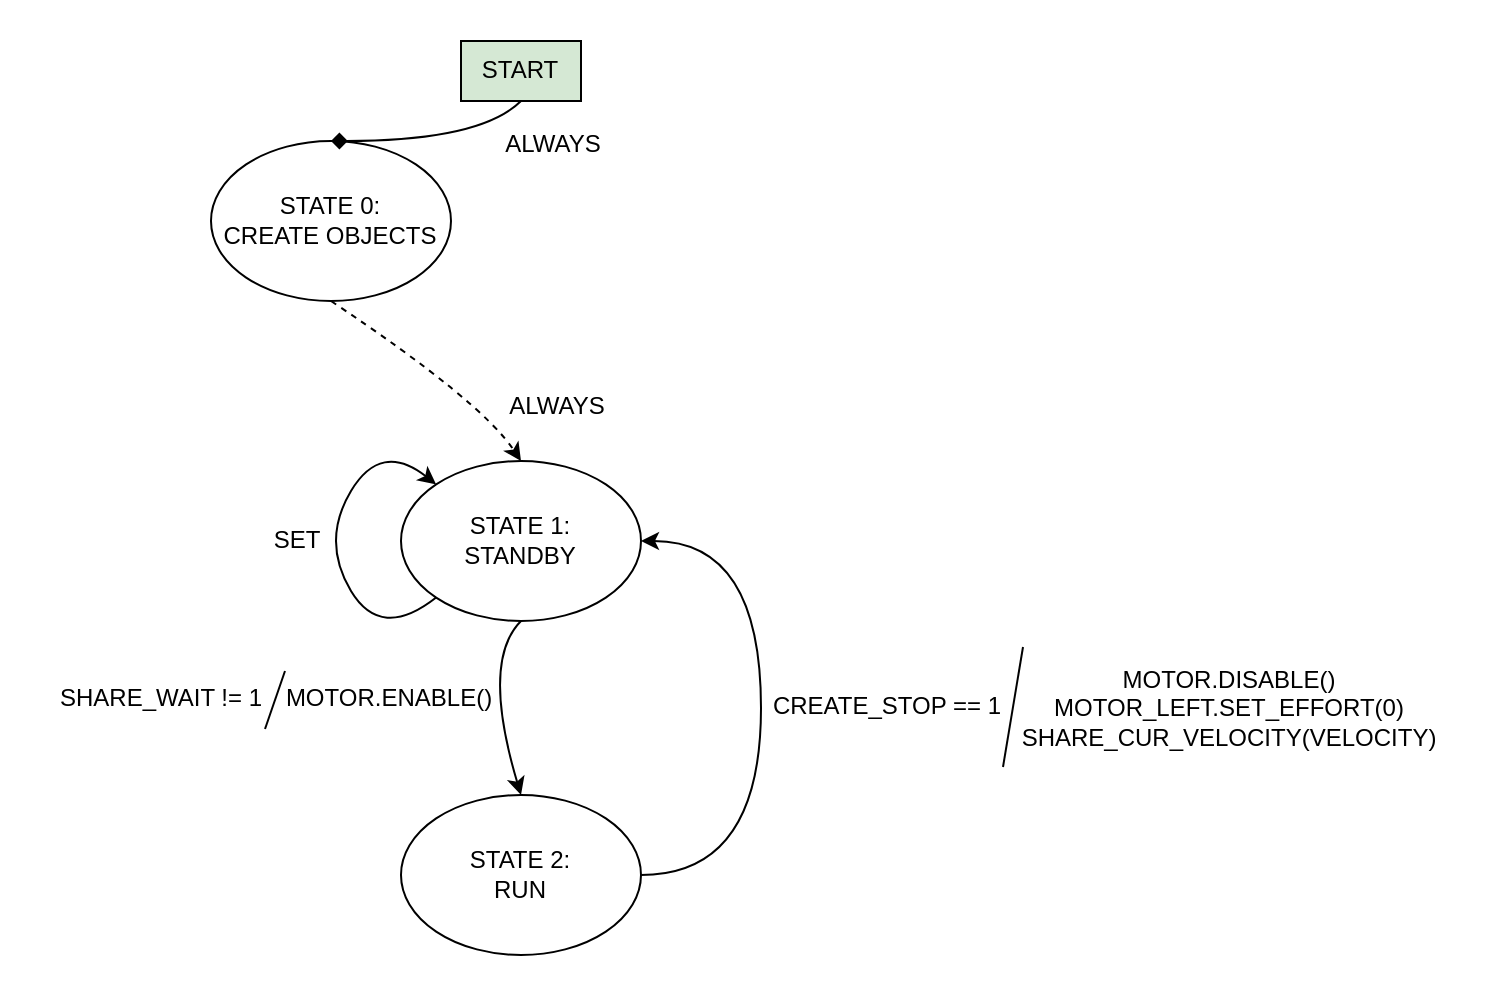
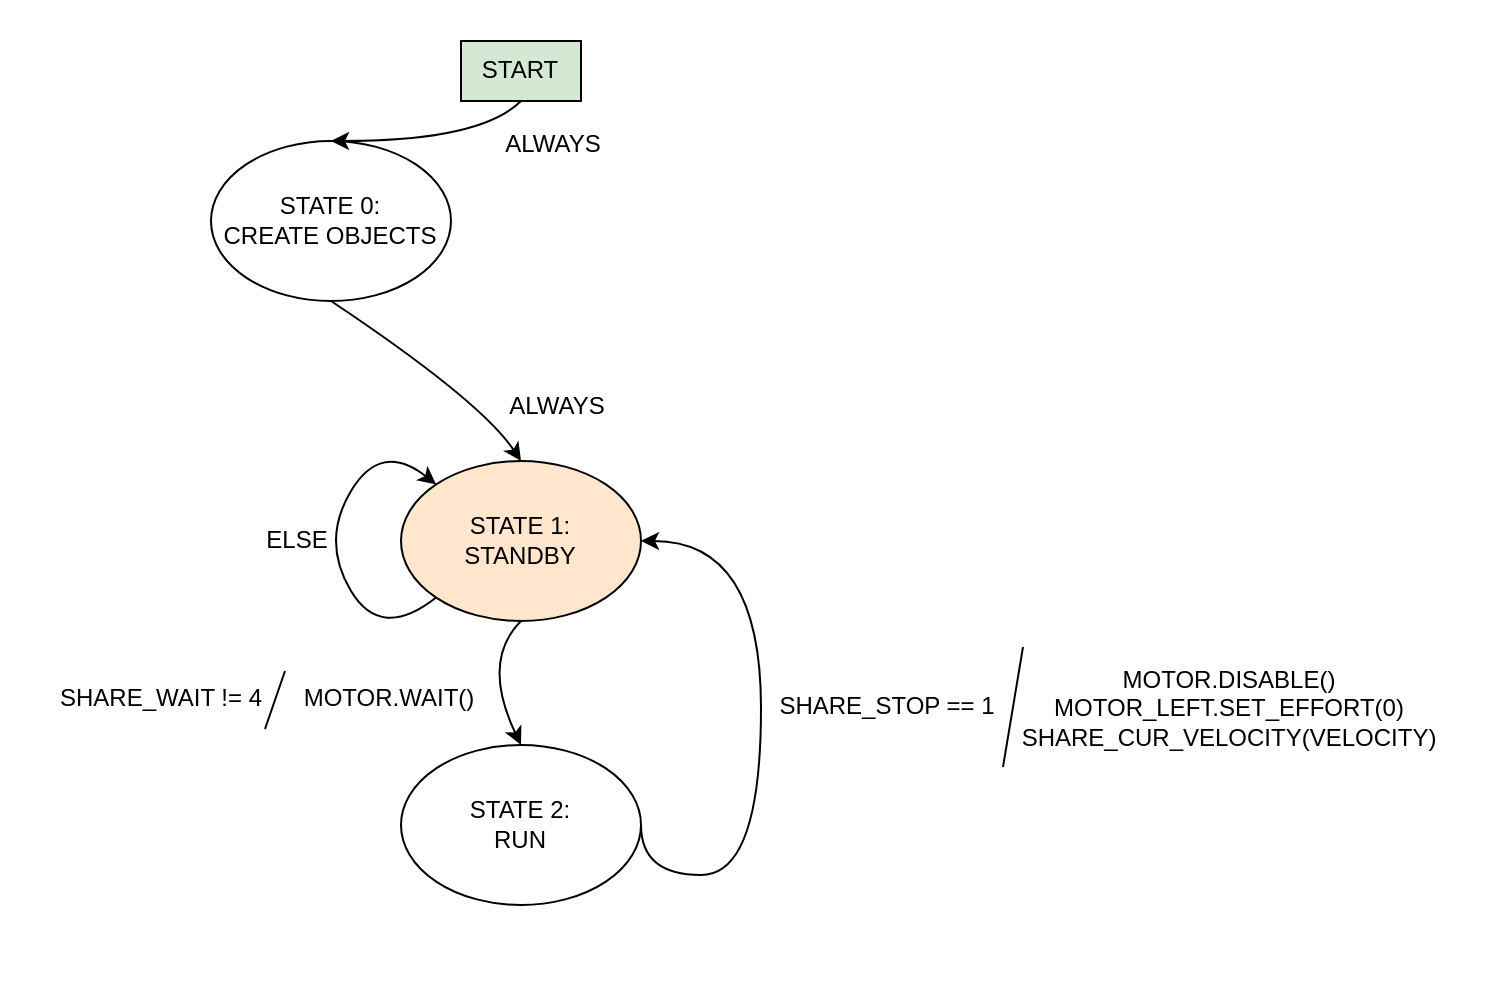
(347, 141) -> (346, 141)
(428, 370) -> (428, 370)
(298, 541) -> (298, 541)
(521, 541) -> (521, 541)
(162, 699) -> (162, 699)
(390, 699) -> (390, 699)
(888, 707) -> (888, 707)
(521, 875) -> (521, 825)
